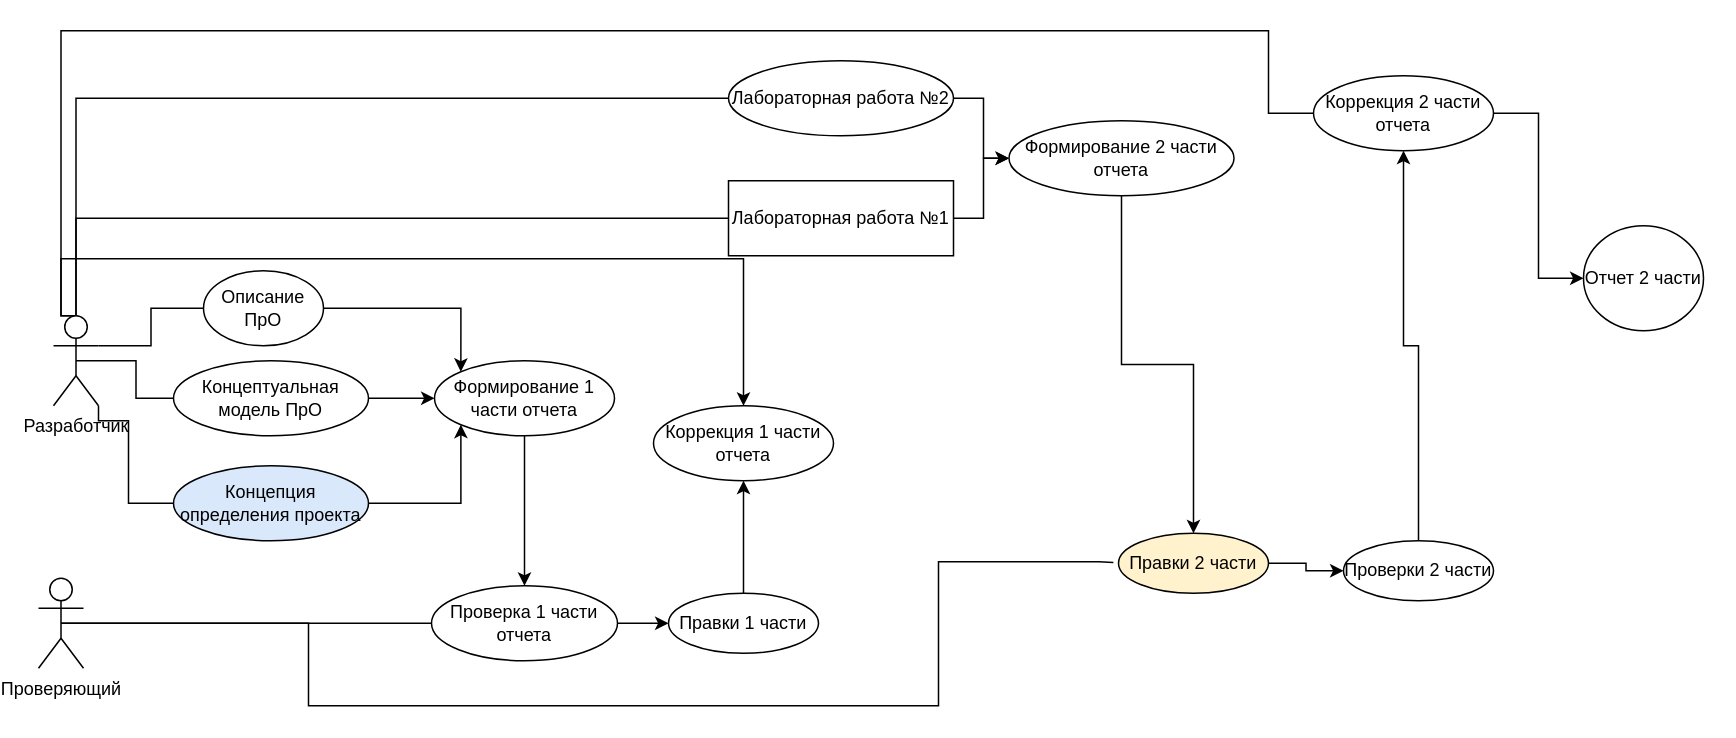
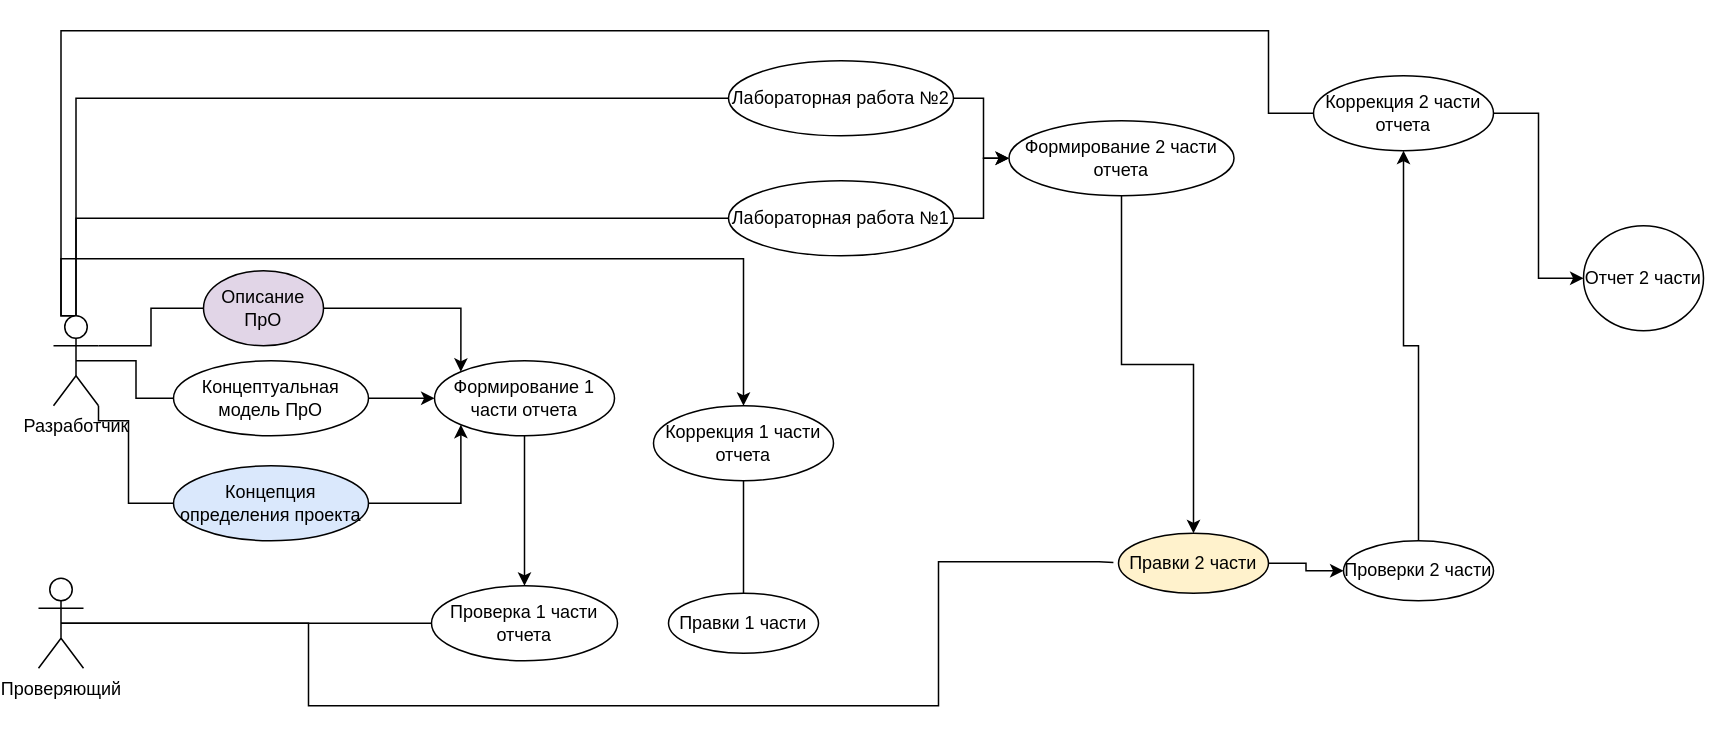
(841, 218) -> (841, 218)
(263, 308) -> (263, 308)
(743, 492) -> (743, 487)
(637, 623) -> none
